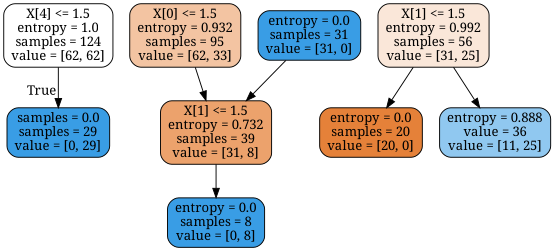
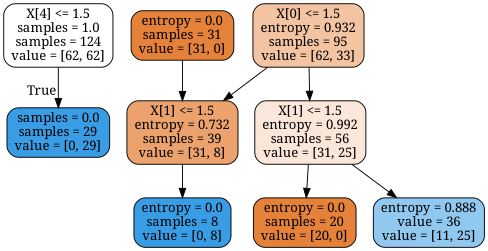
(58, 35) -> (58, 35)
(309, 35) -> (182, 35)
none -> (309, 79)
